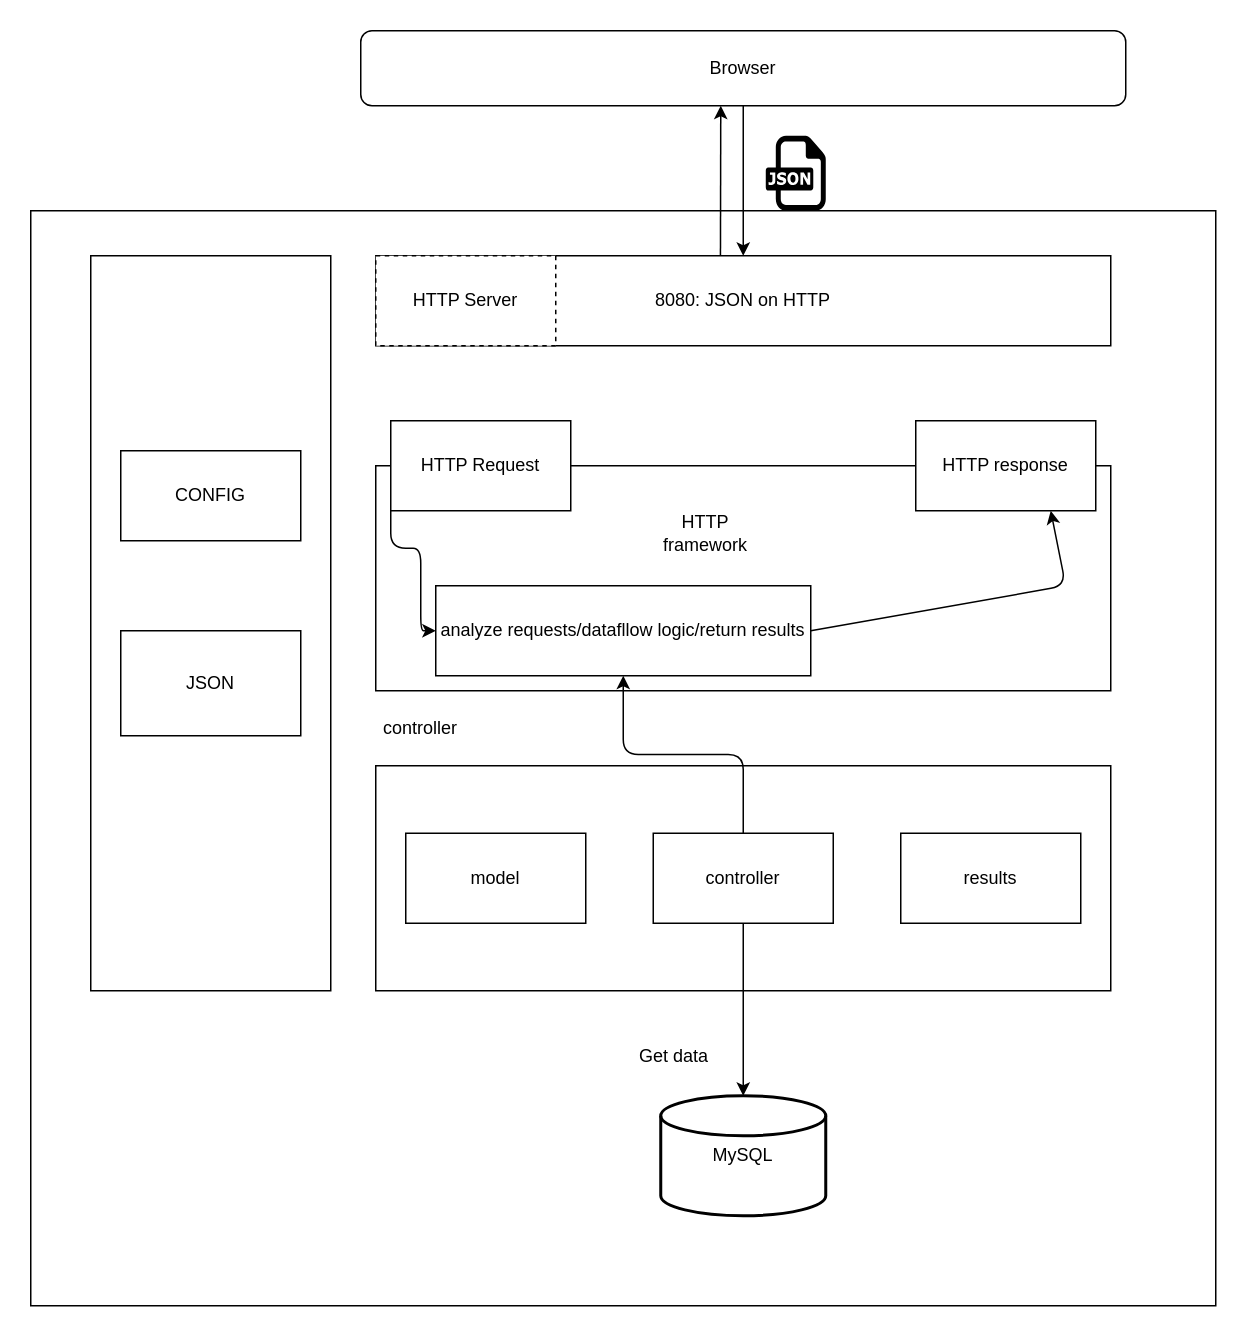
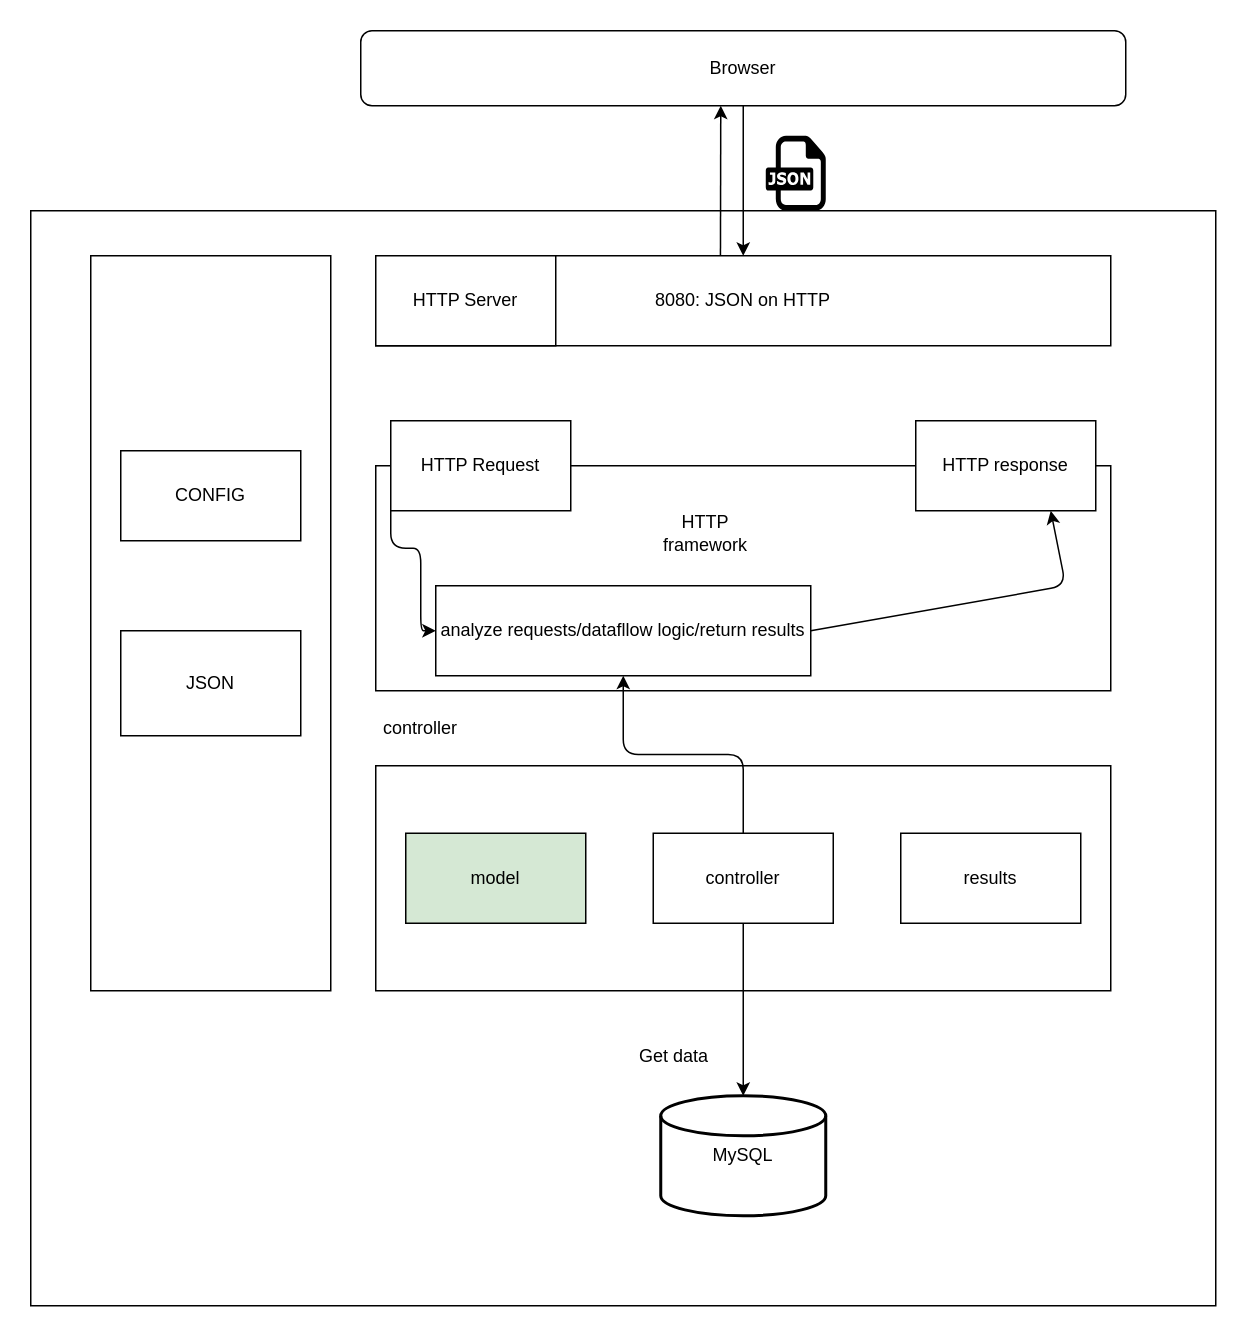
(466, 301) -> (466, 301)
(496, 878) -> (496, 878)
